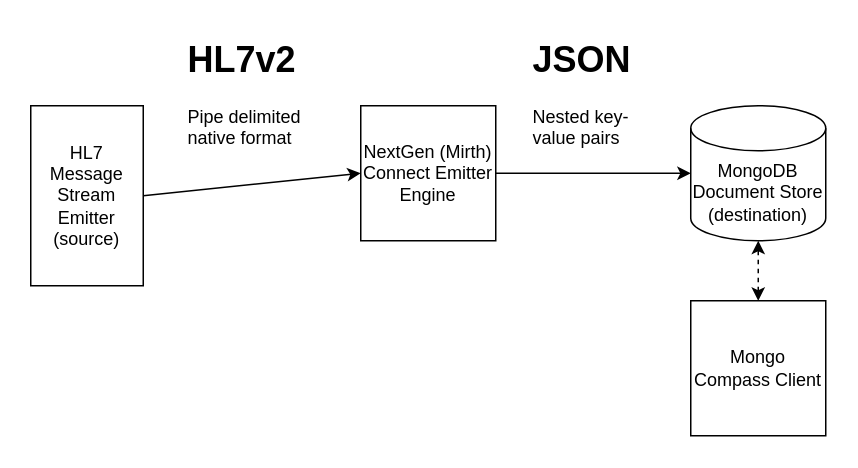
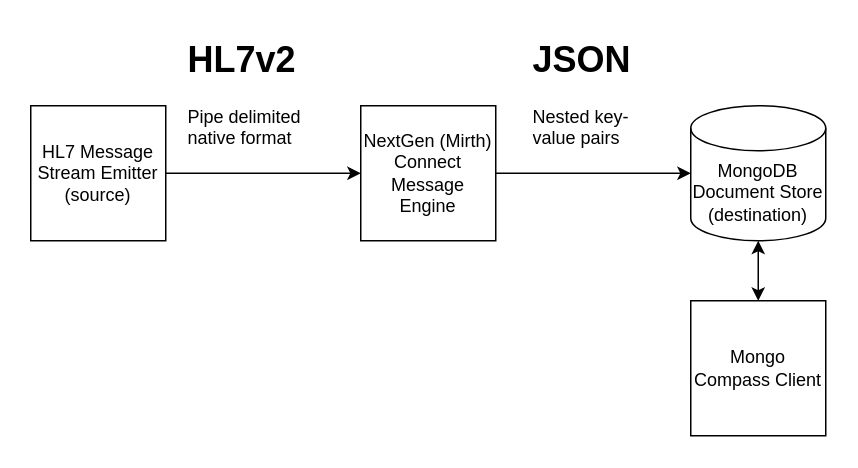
(428, 173) -> (428, 173)
(87, 196) -> (98, 173)
(758, 271) -> (758, 271)
